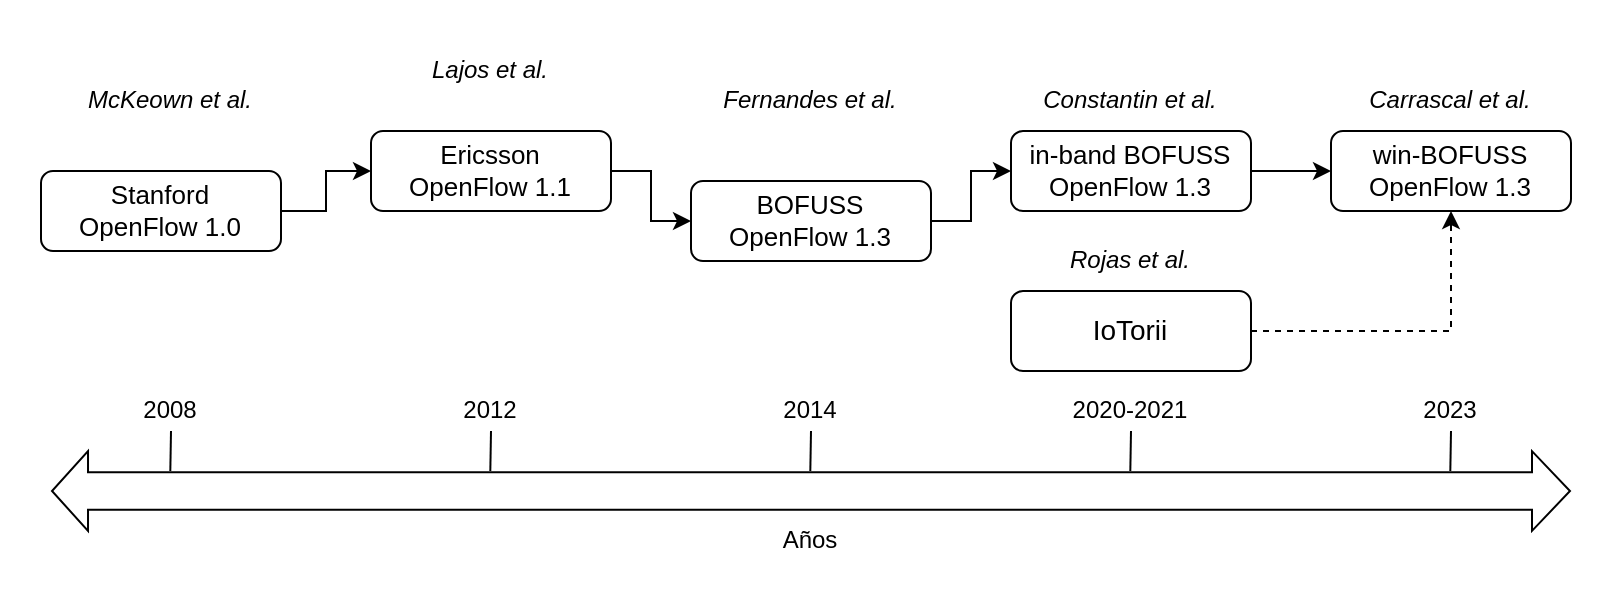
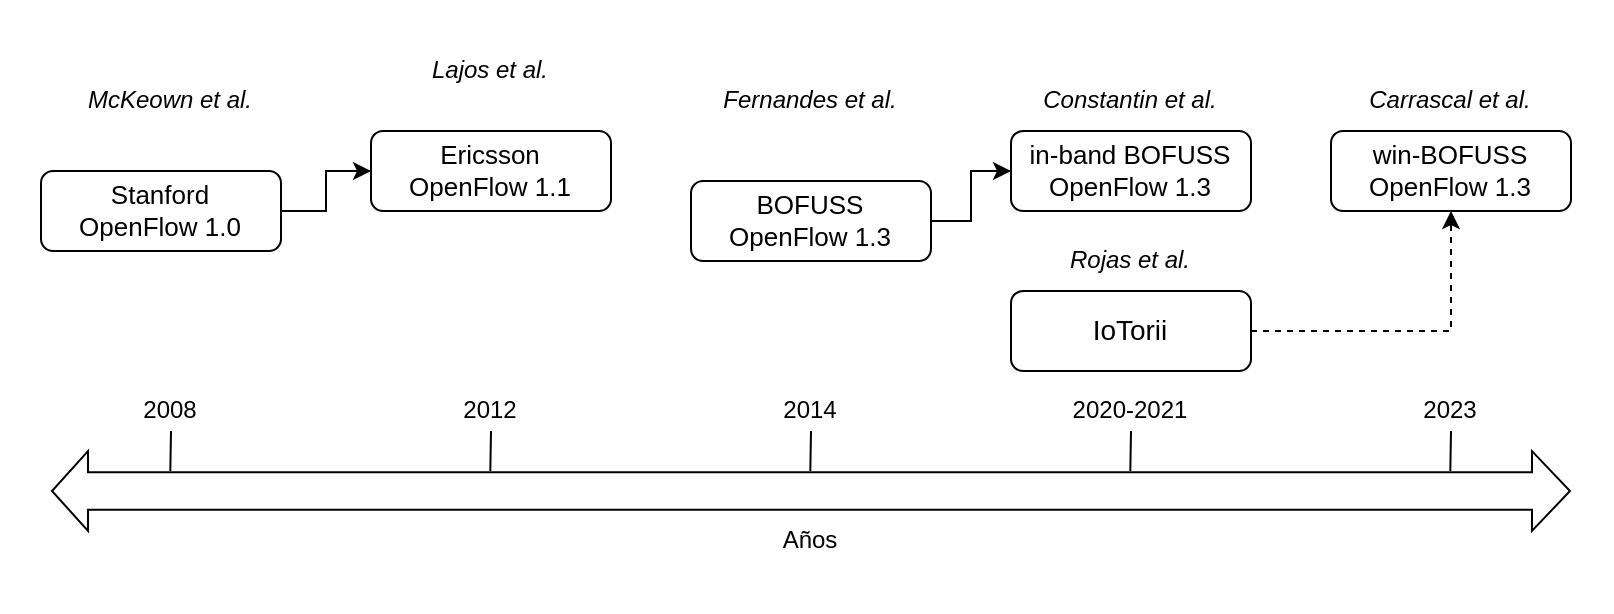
(1284, 171) -> none
(651, 189) -> none
